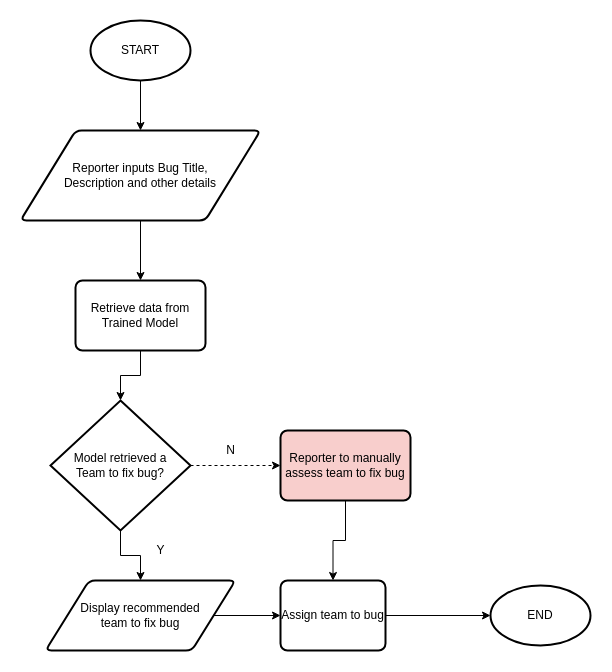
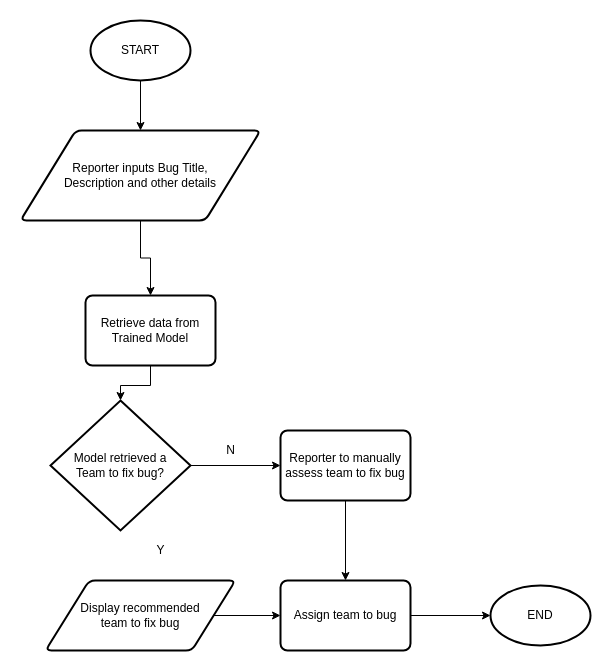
(141, 316) -> (151, 331)
(233, 466) -> (233, 466)
(346, 466) -> (346, 466)
(127, 556) -> none
(333, 616) -> (346, 616)
